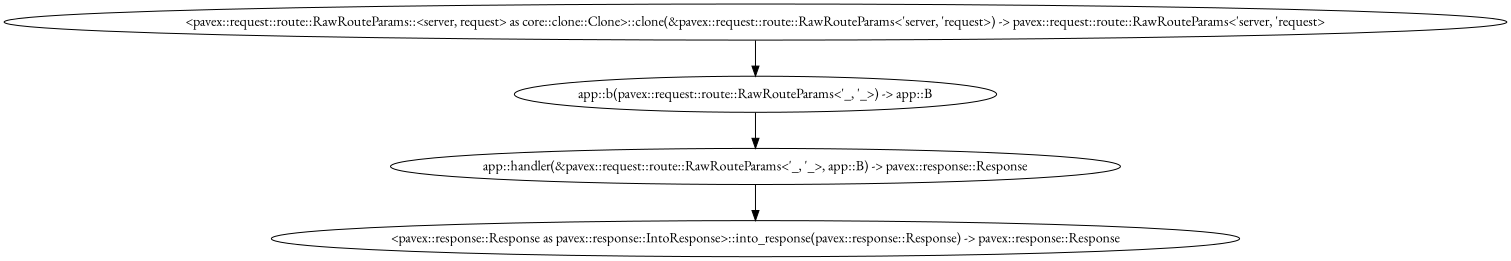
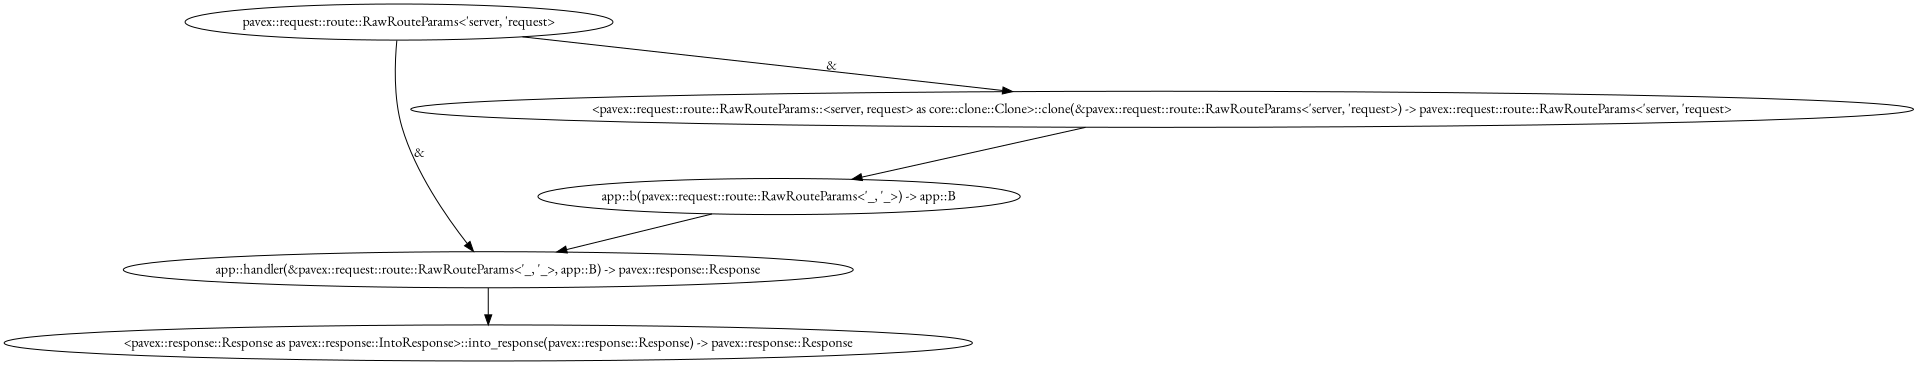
none -> (399, 22)
